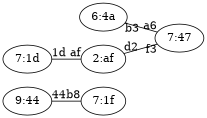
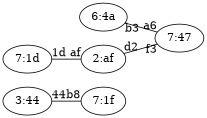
(27, 101) -> (27, 101)
